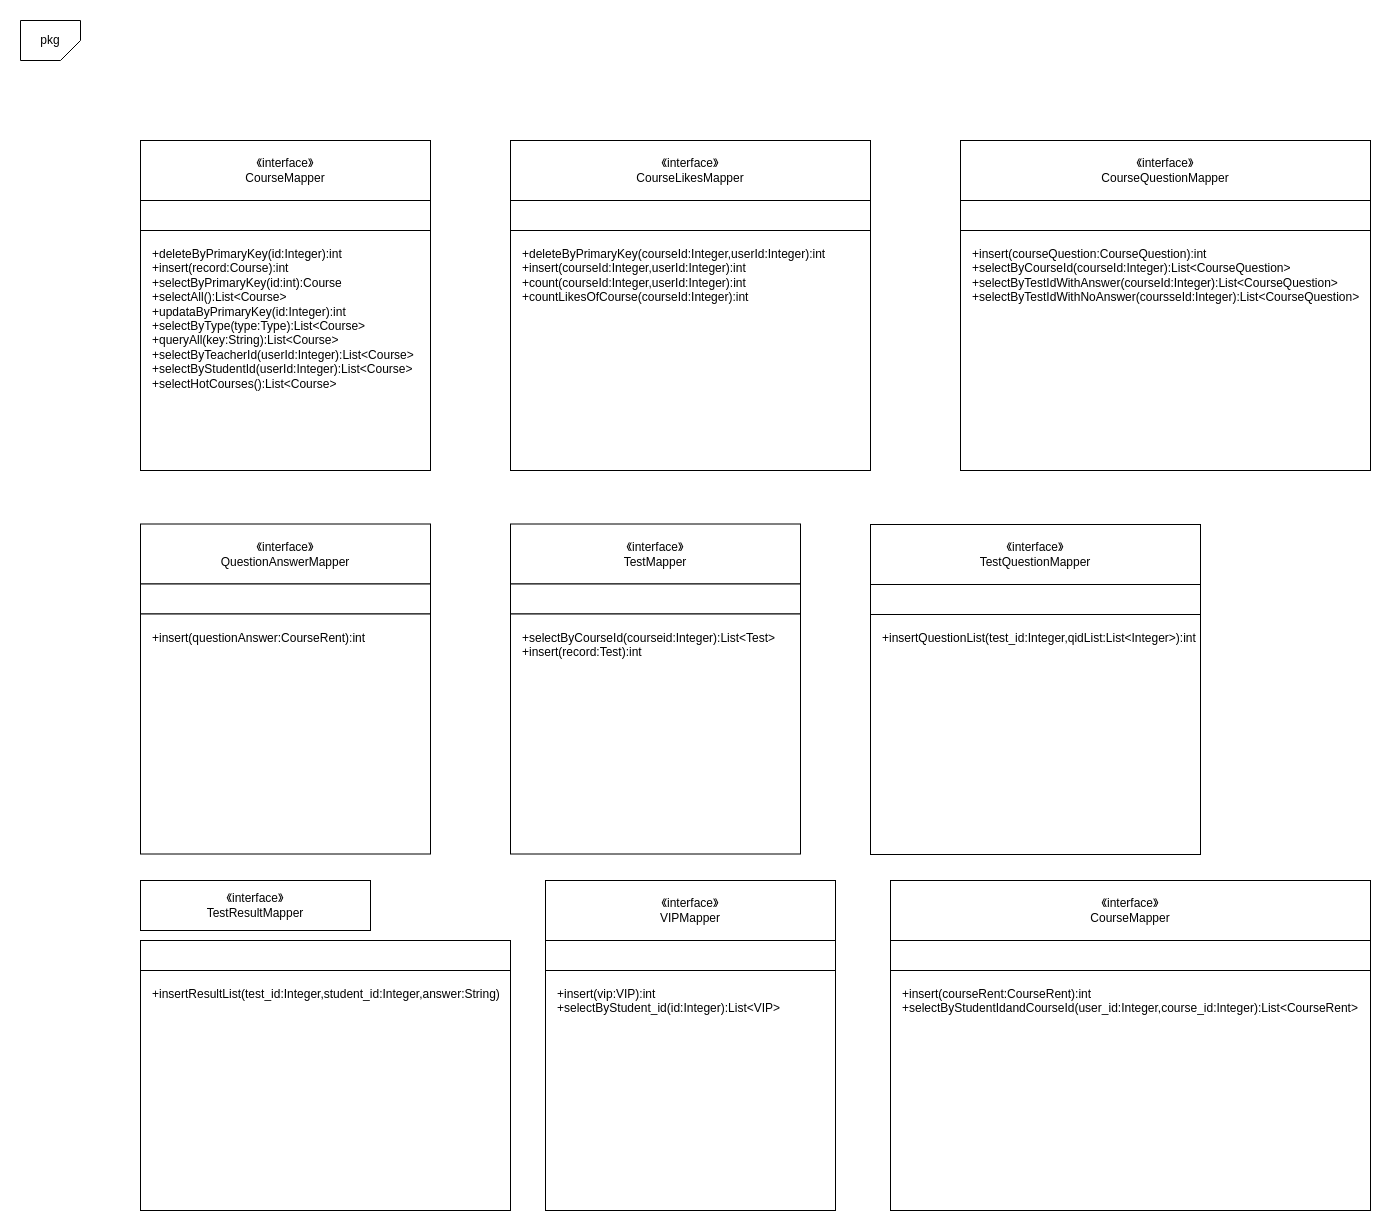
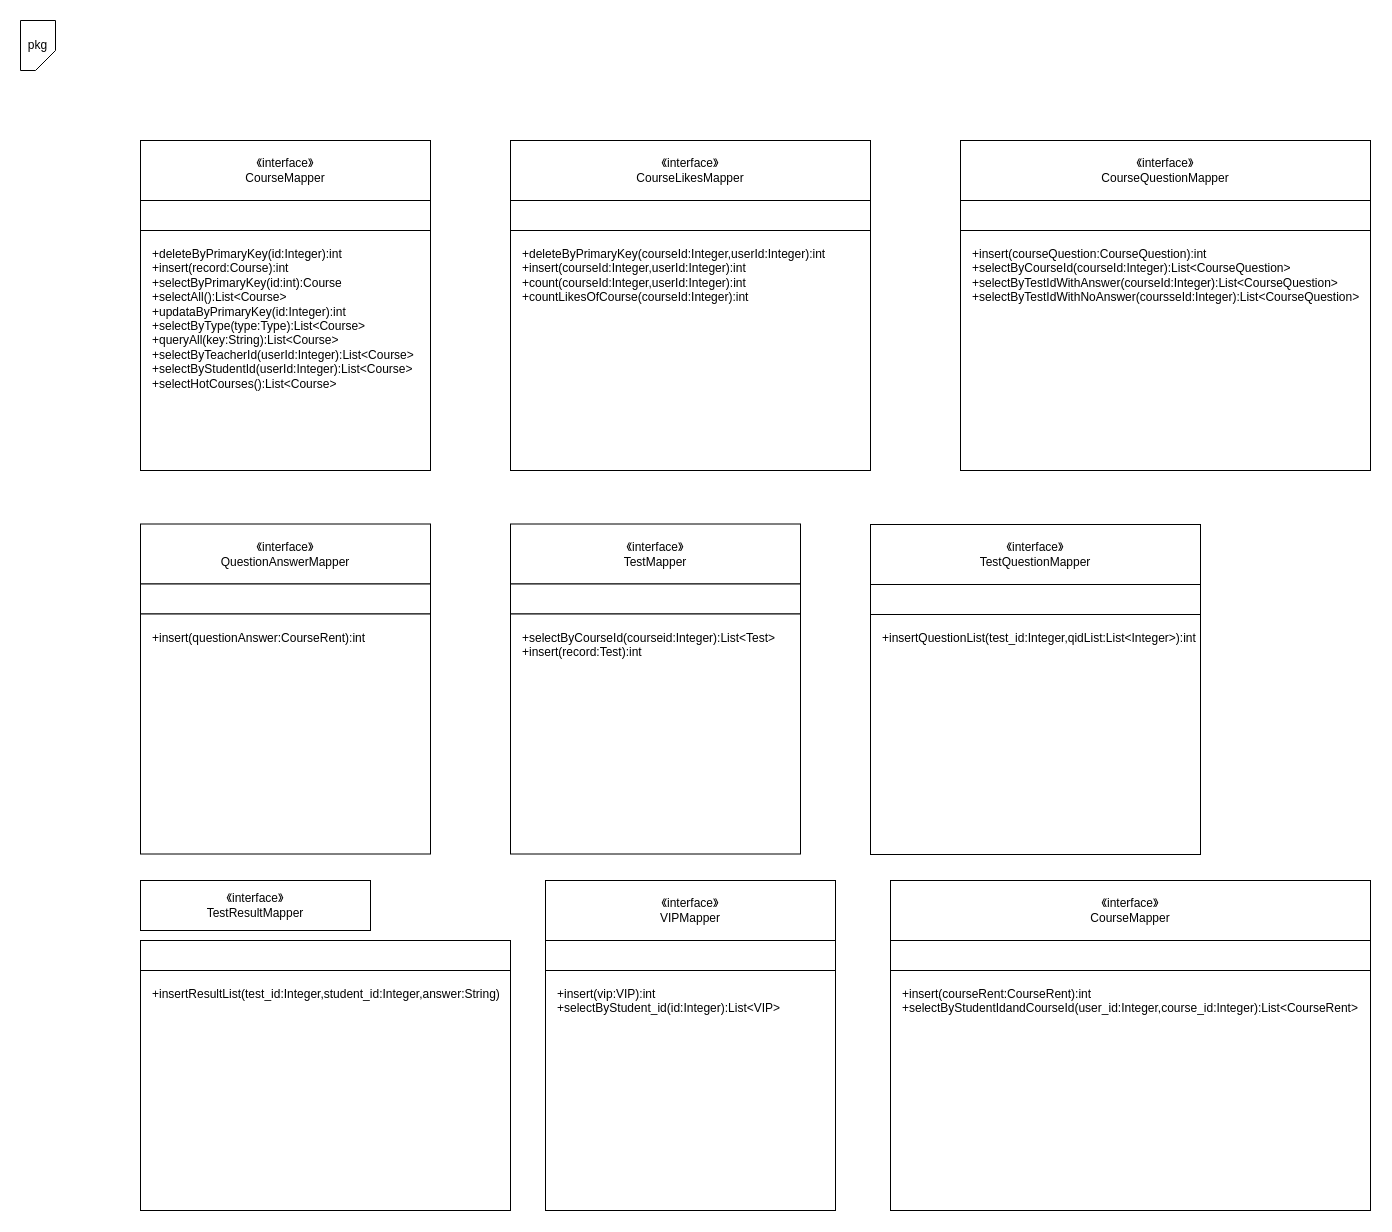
(51, 41) -> (38, 46)
